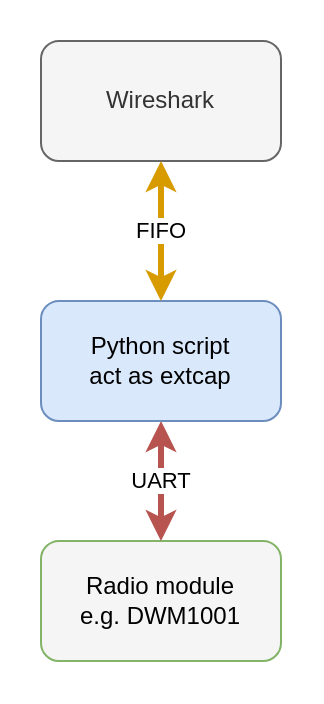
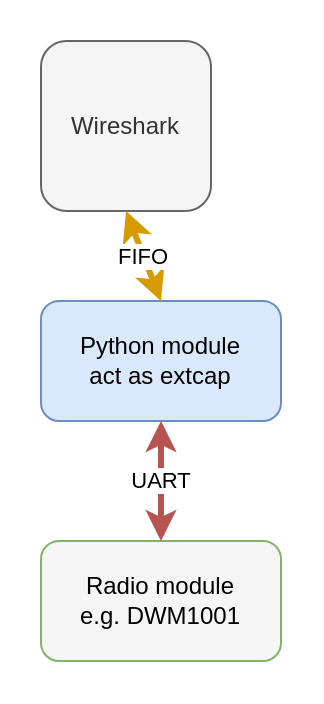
(161, 101) -> (126, 126)
(161, 361) -> (161, 361)
